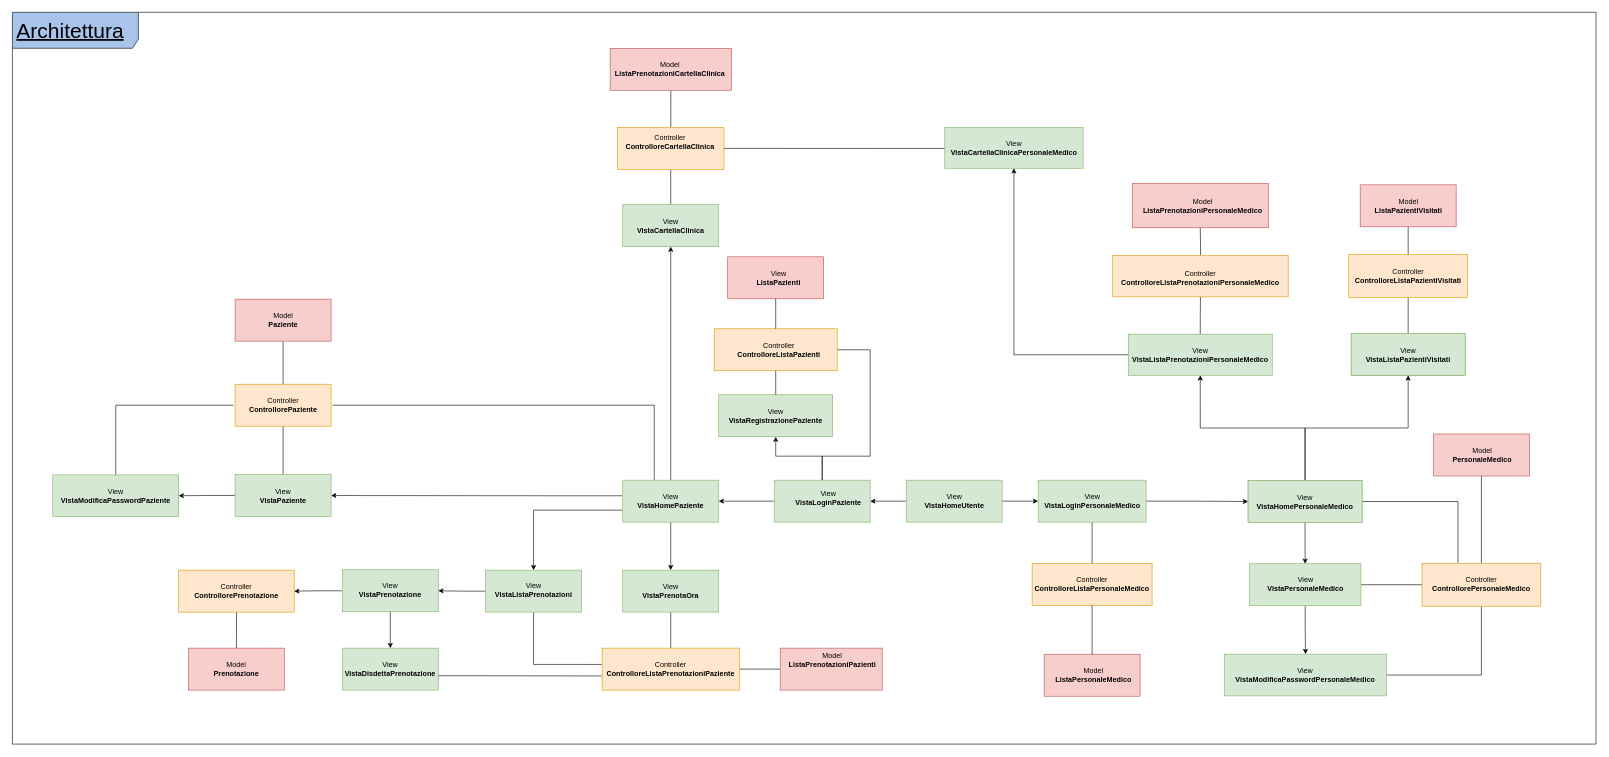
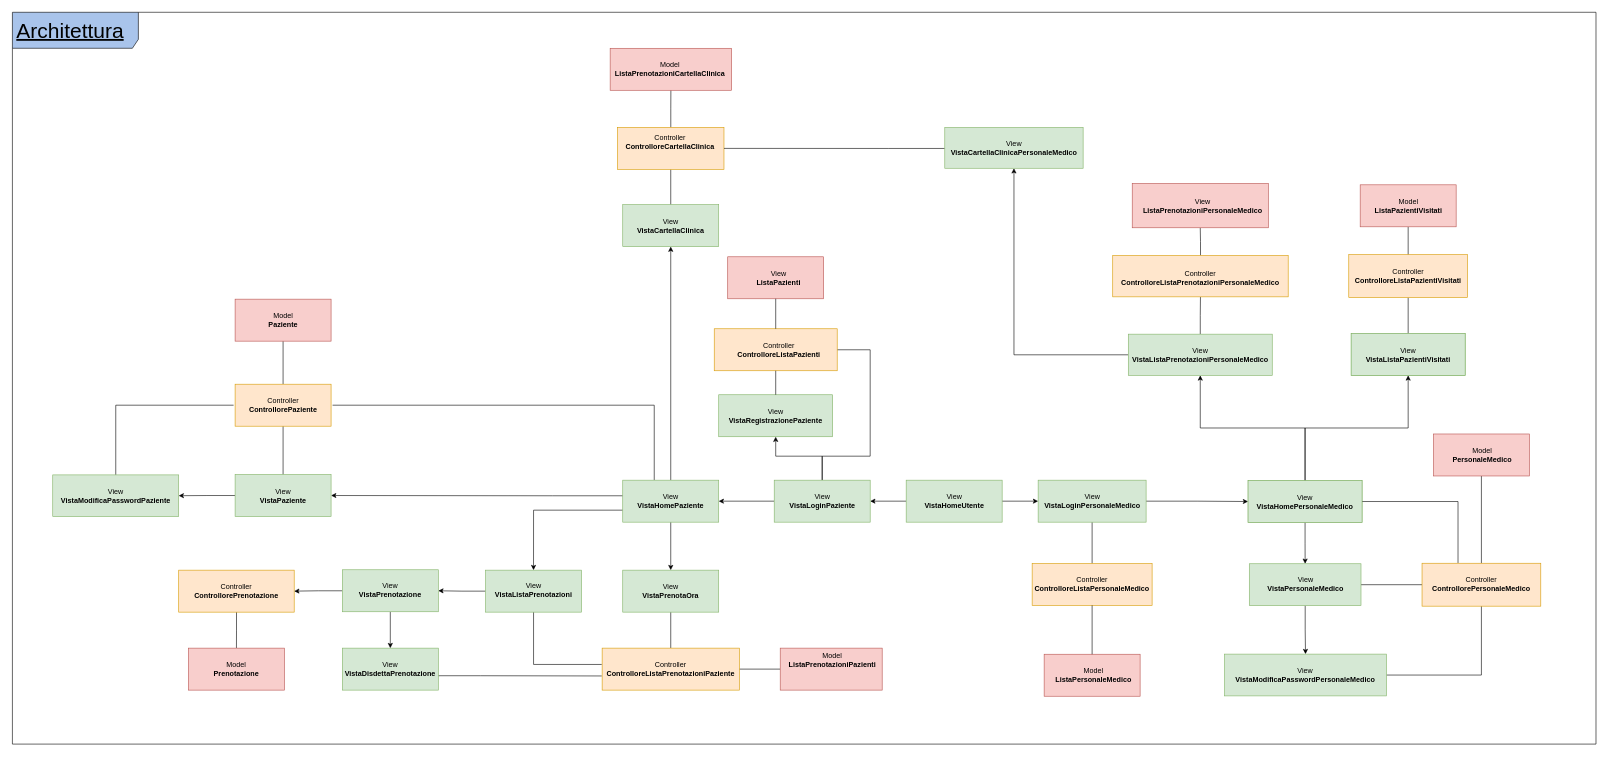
(1203, 206) -> (1203, 206)
(828, 498) -> (822, 501)
